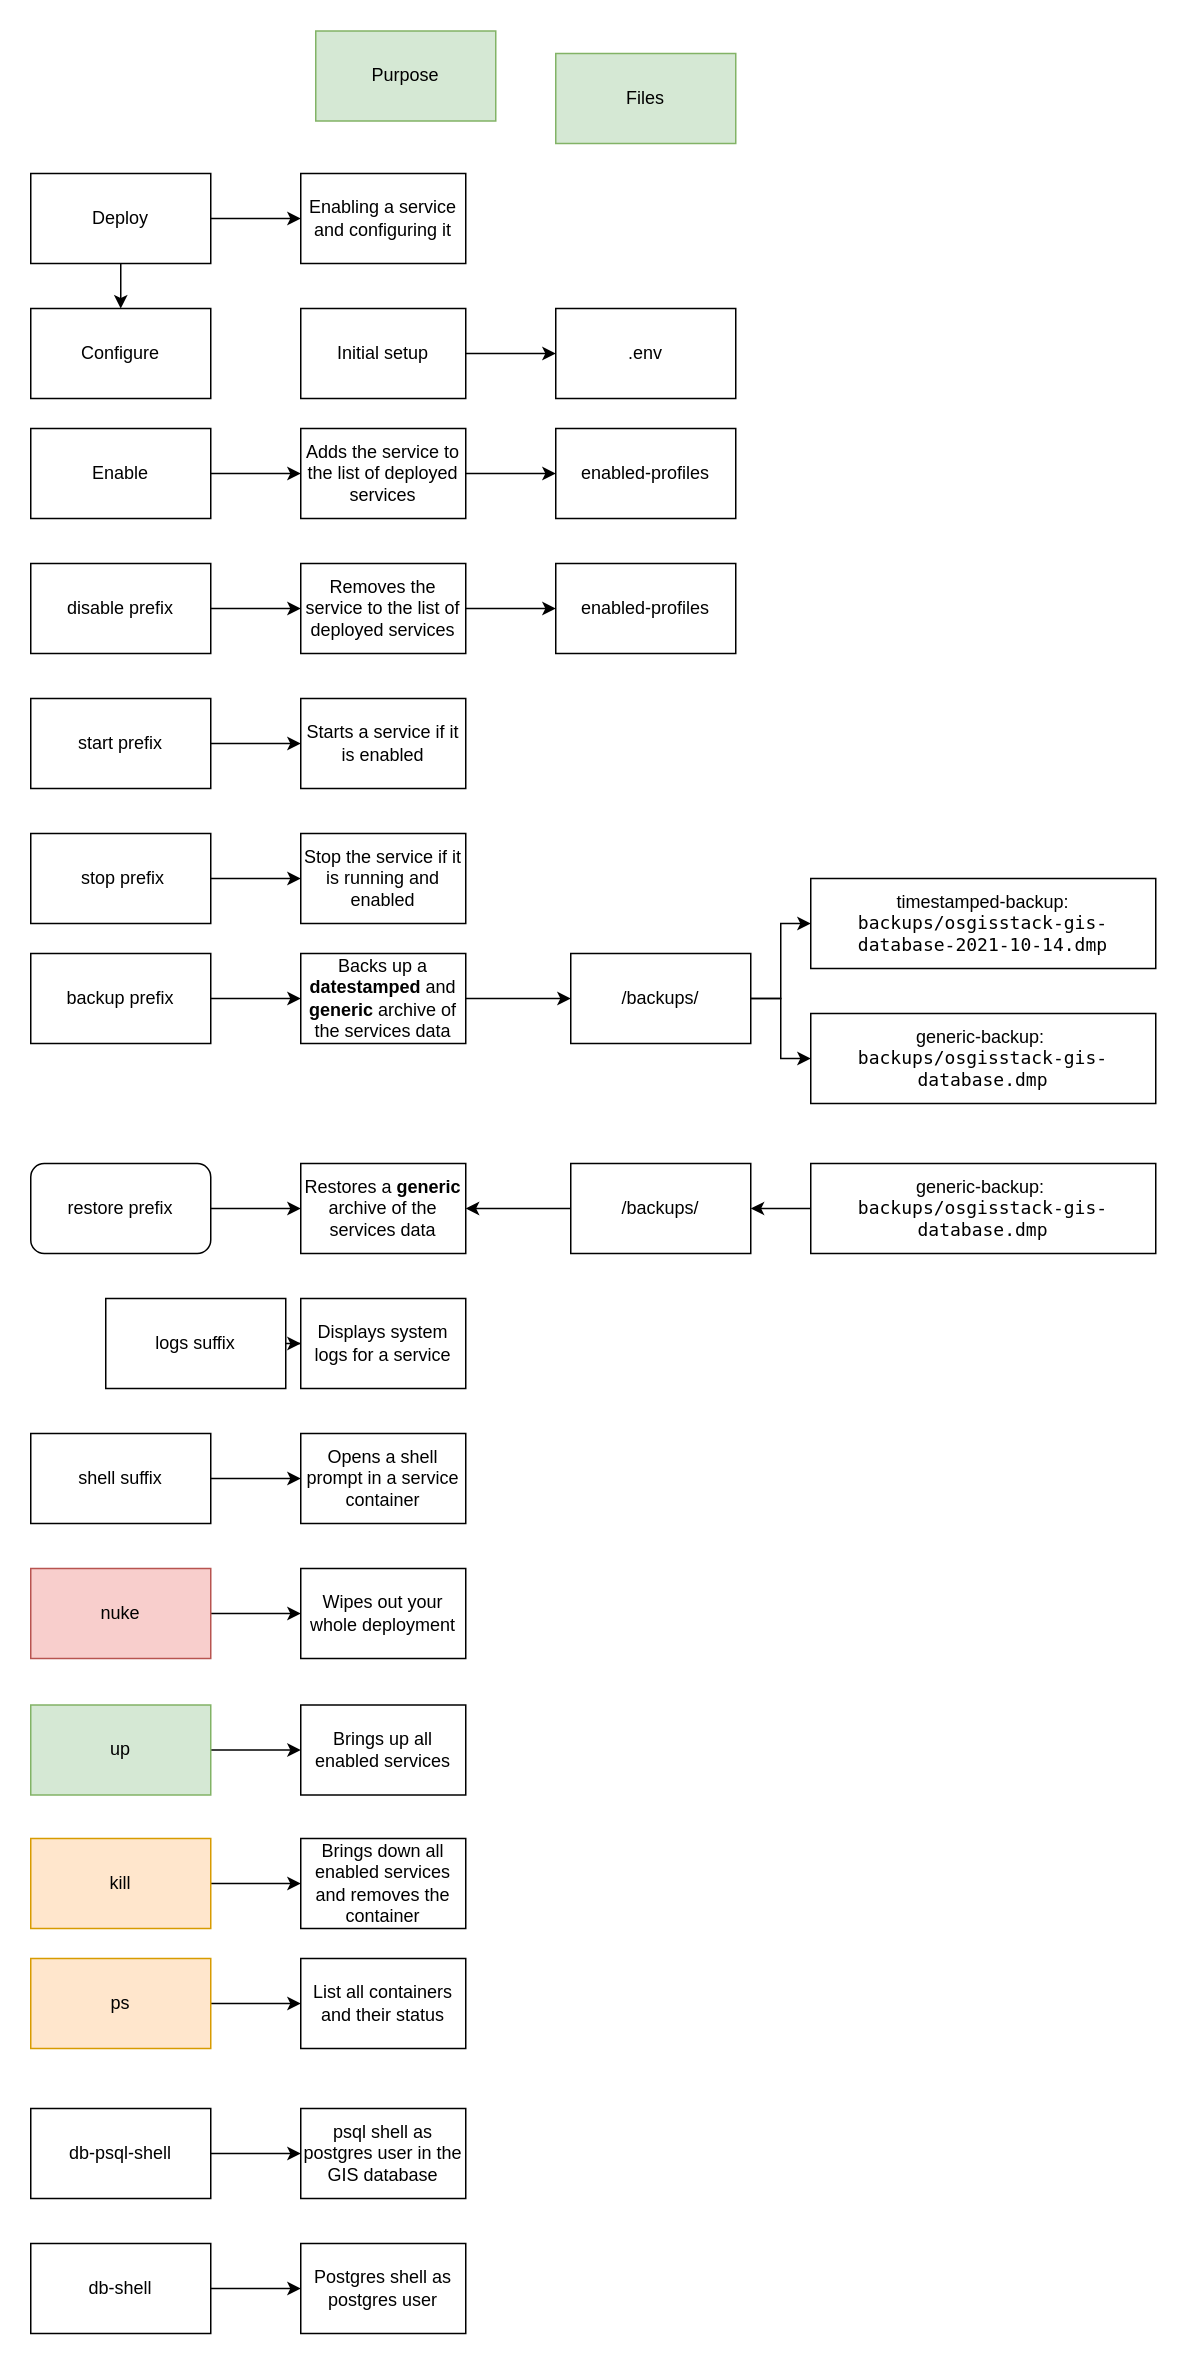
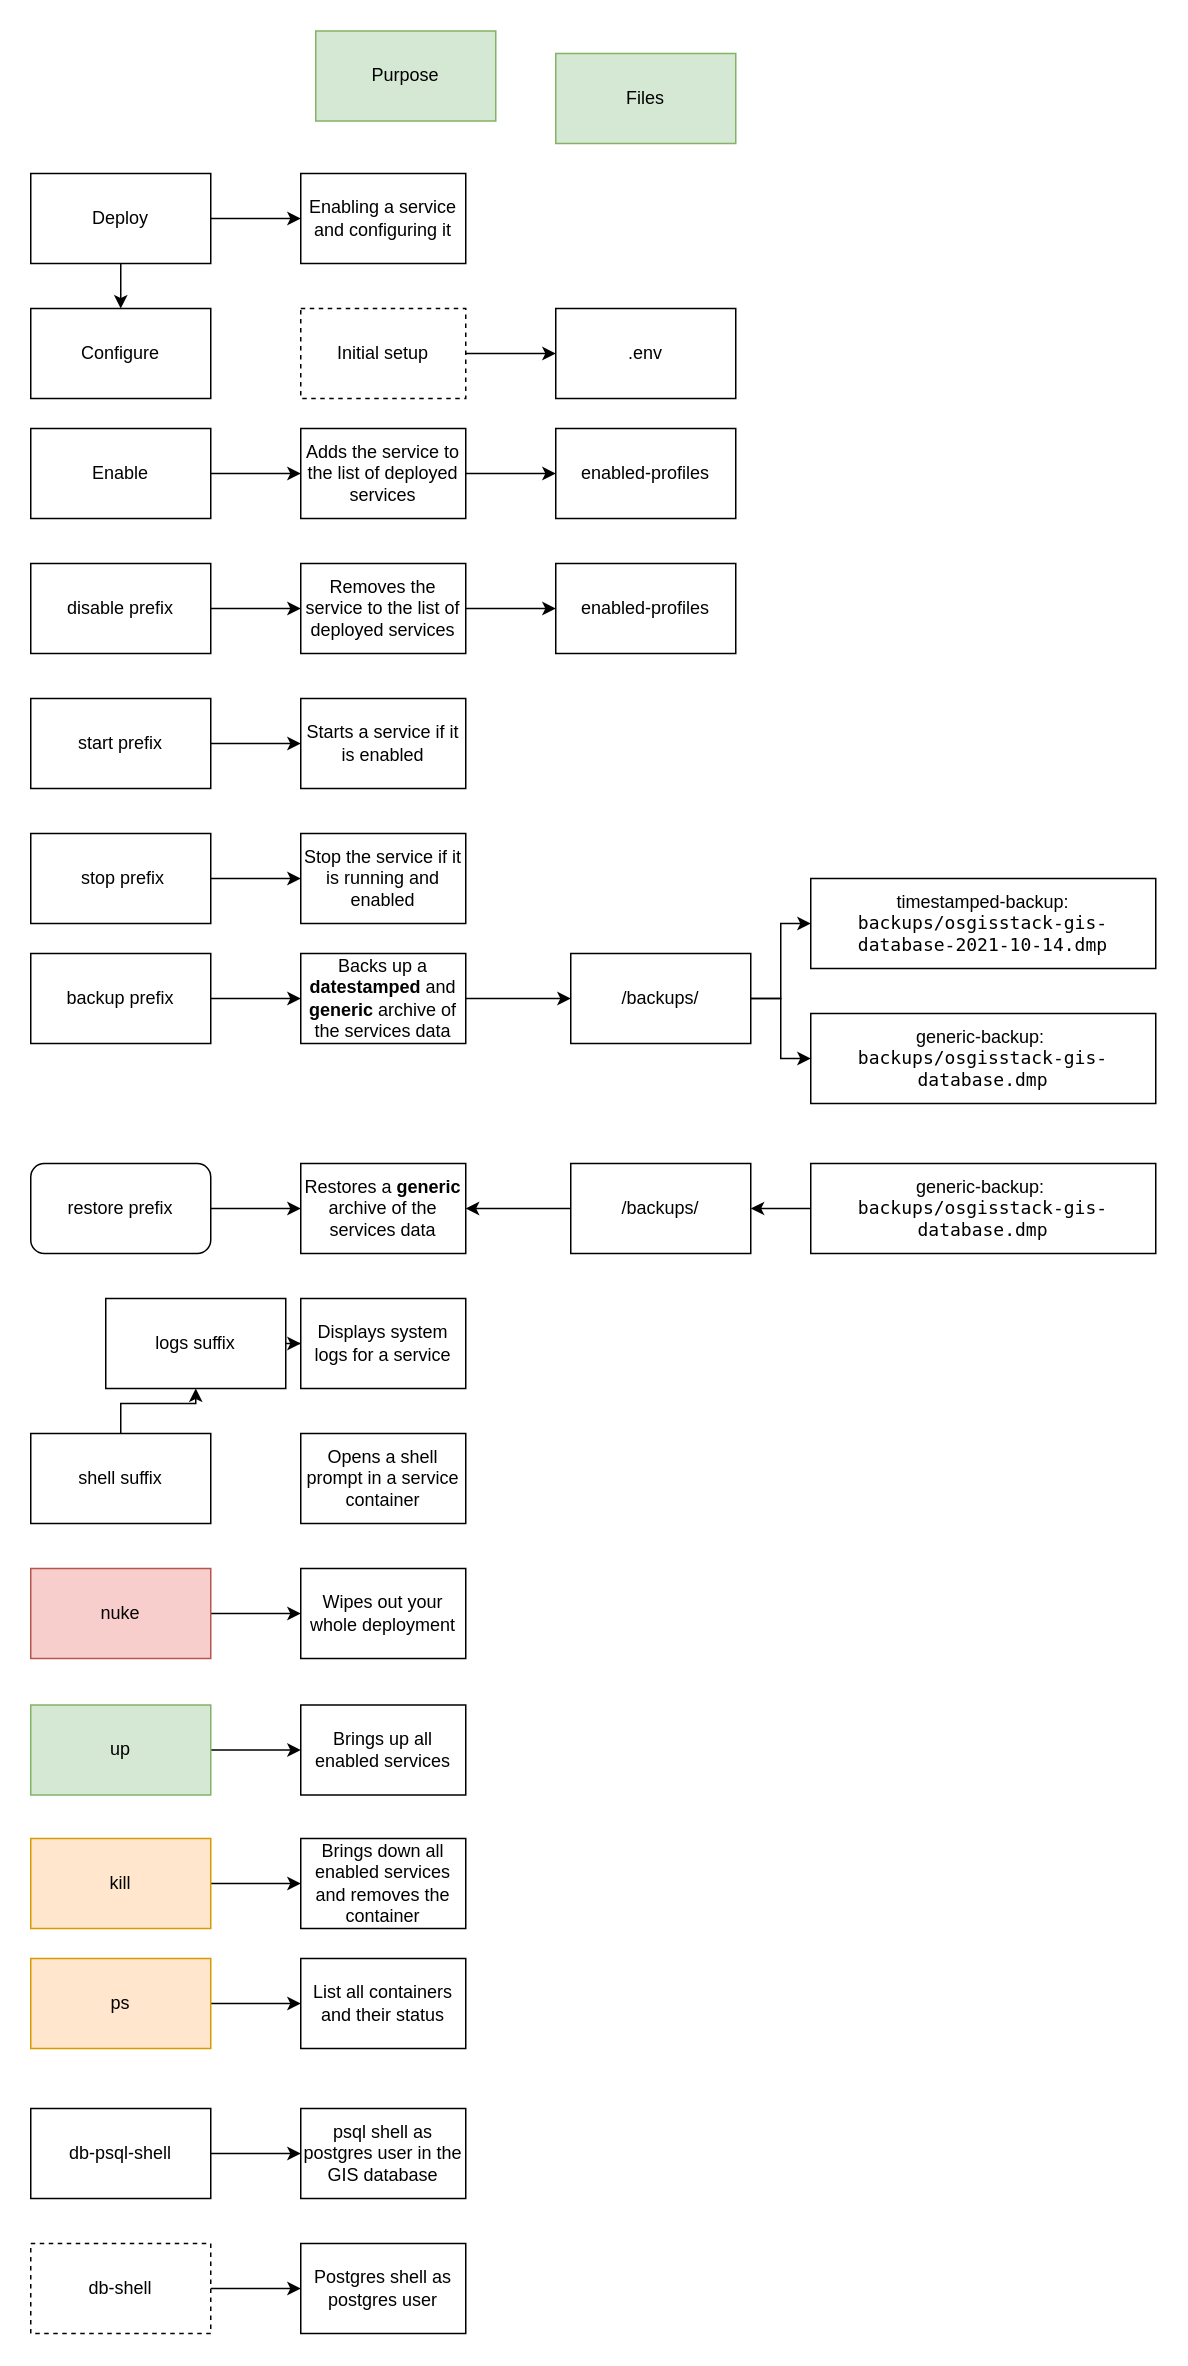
(383, 353) -> (383, 353)
(251, 1478) -> (146, 1403)
(121, 2288) -> (121, 2288)
